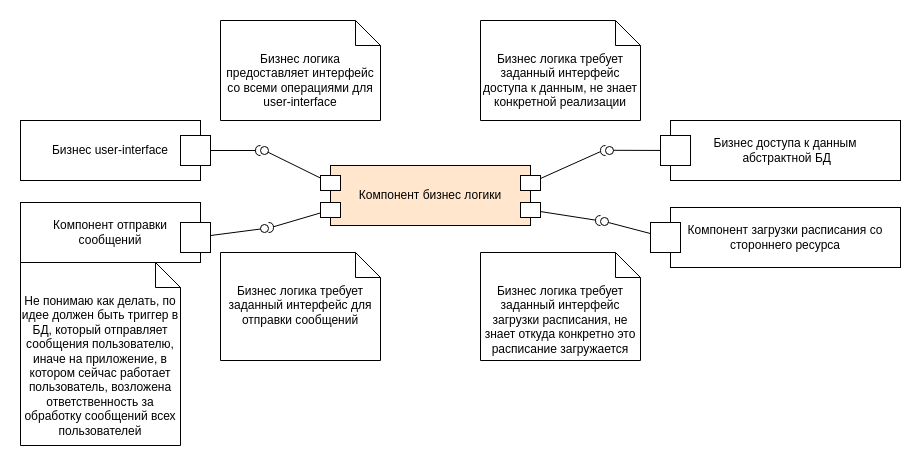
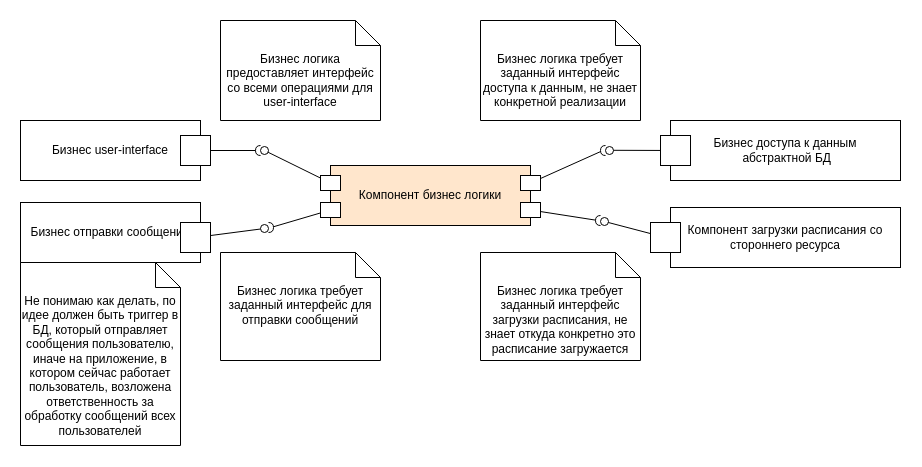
(111, 233) -> (111, 233)
